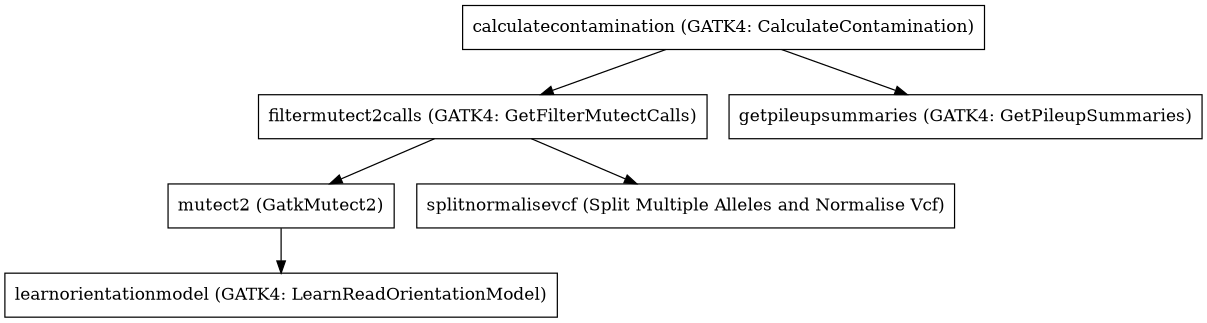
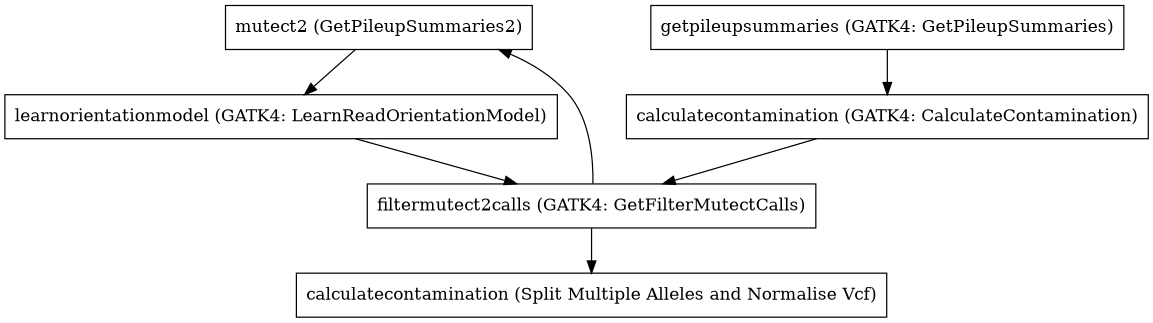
(838, 70) -> (887, 66)
none -> (430, 160)
(281, 206) -> (379, 28)
(686, 206) -> (592, 295)
